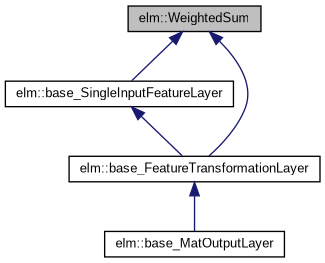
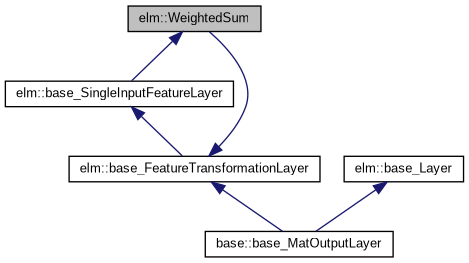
(247, 101) -> (247, 87)
none -> (404, 169)
(195, 244) -> (299, 244)
